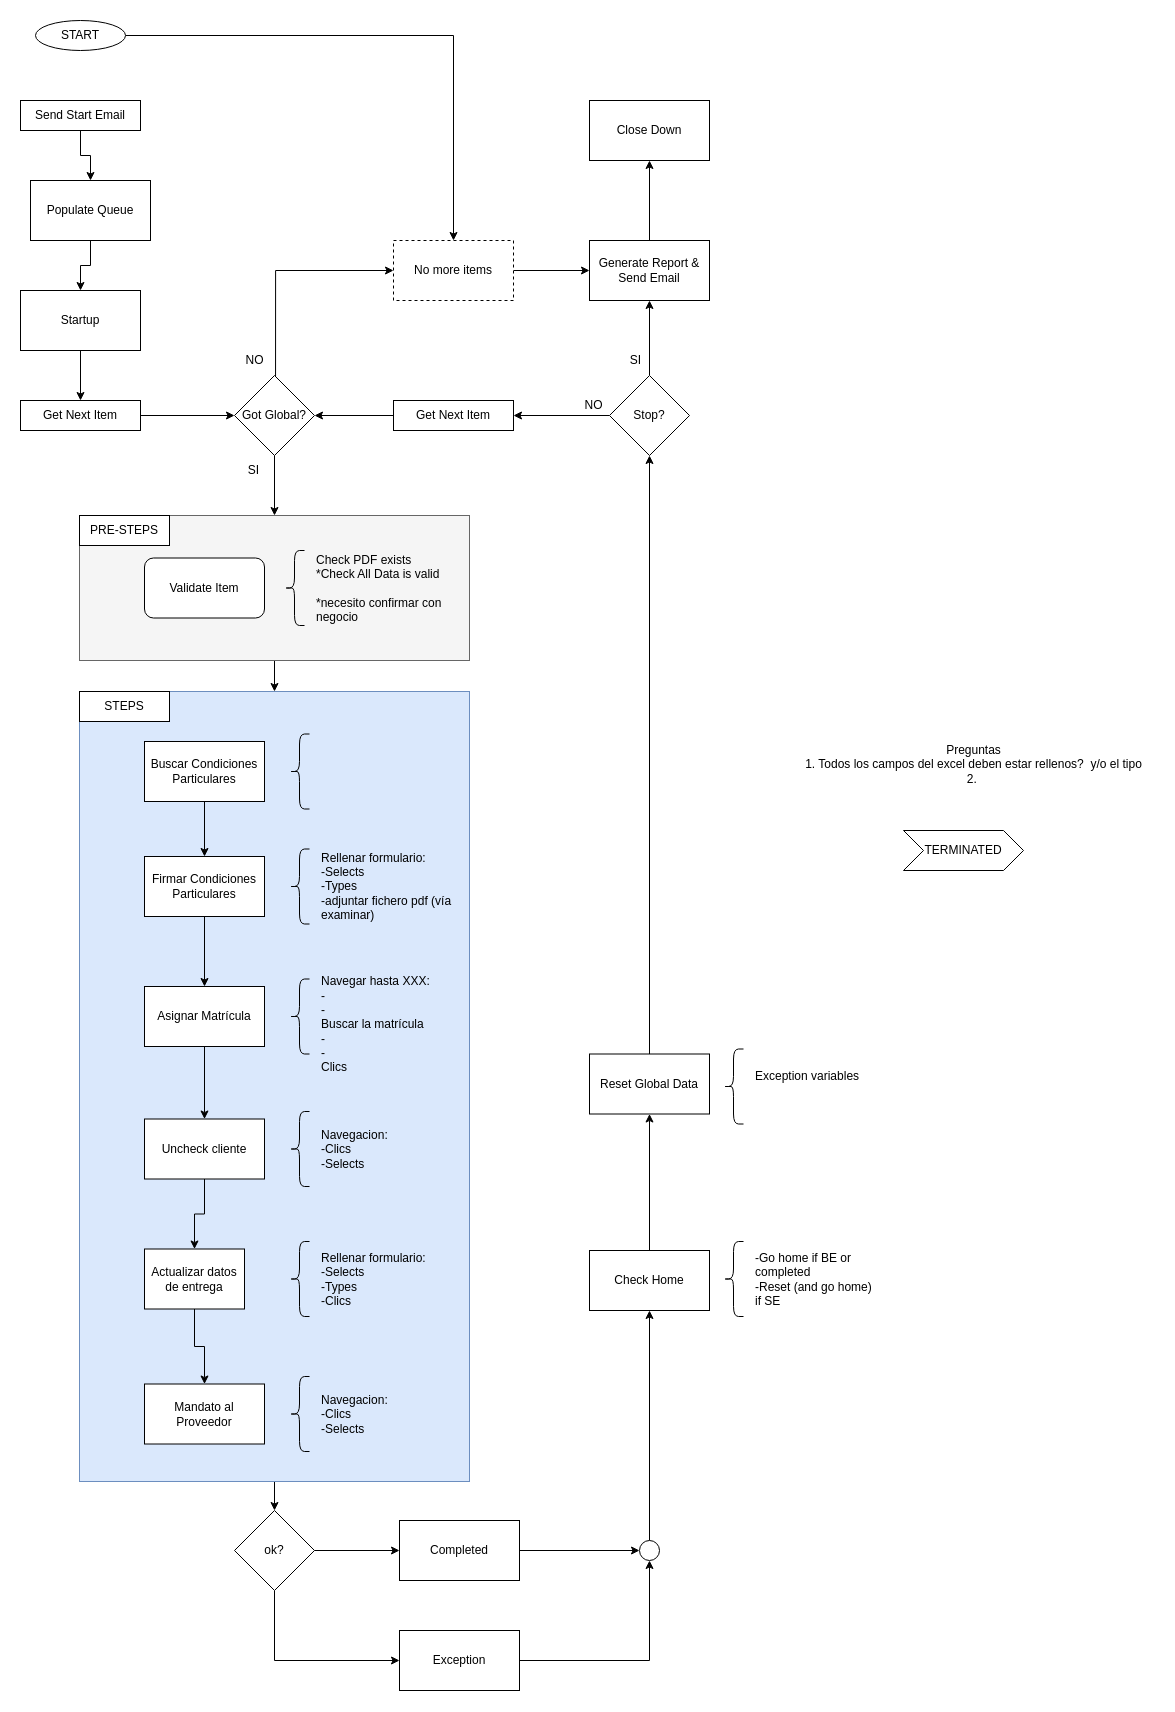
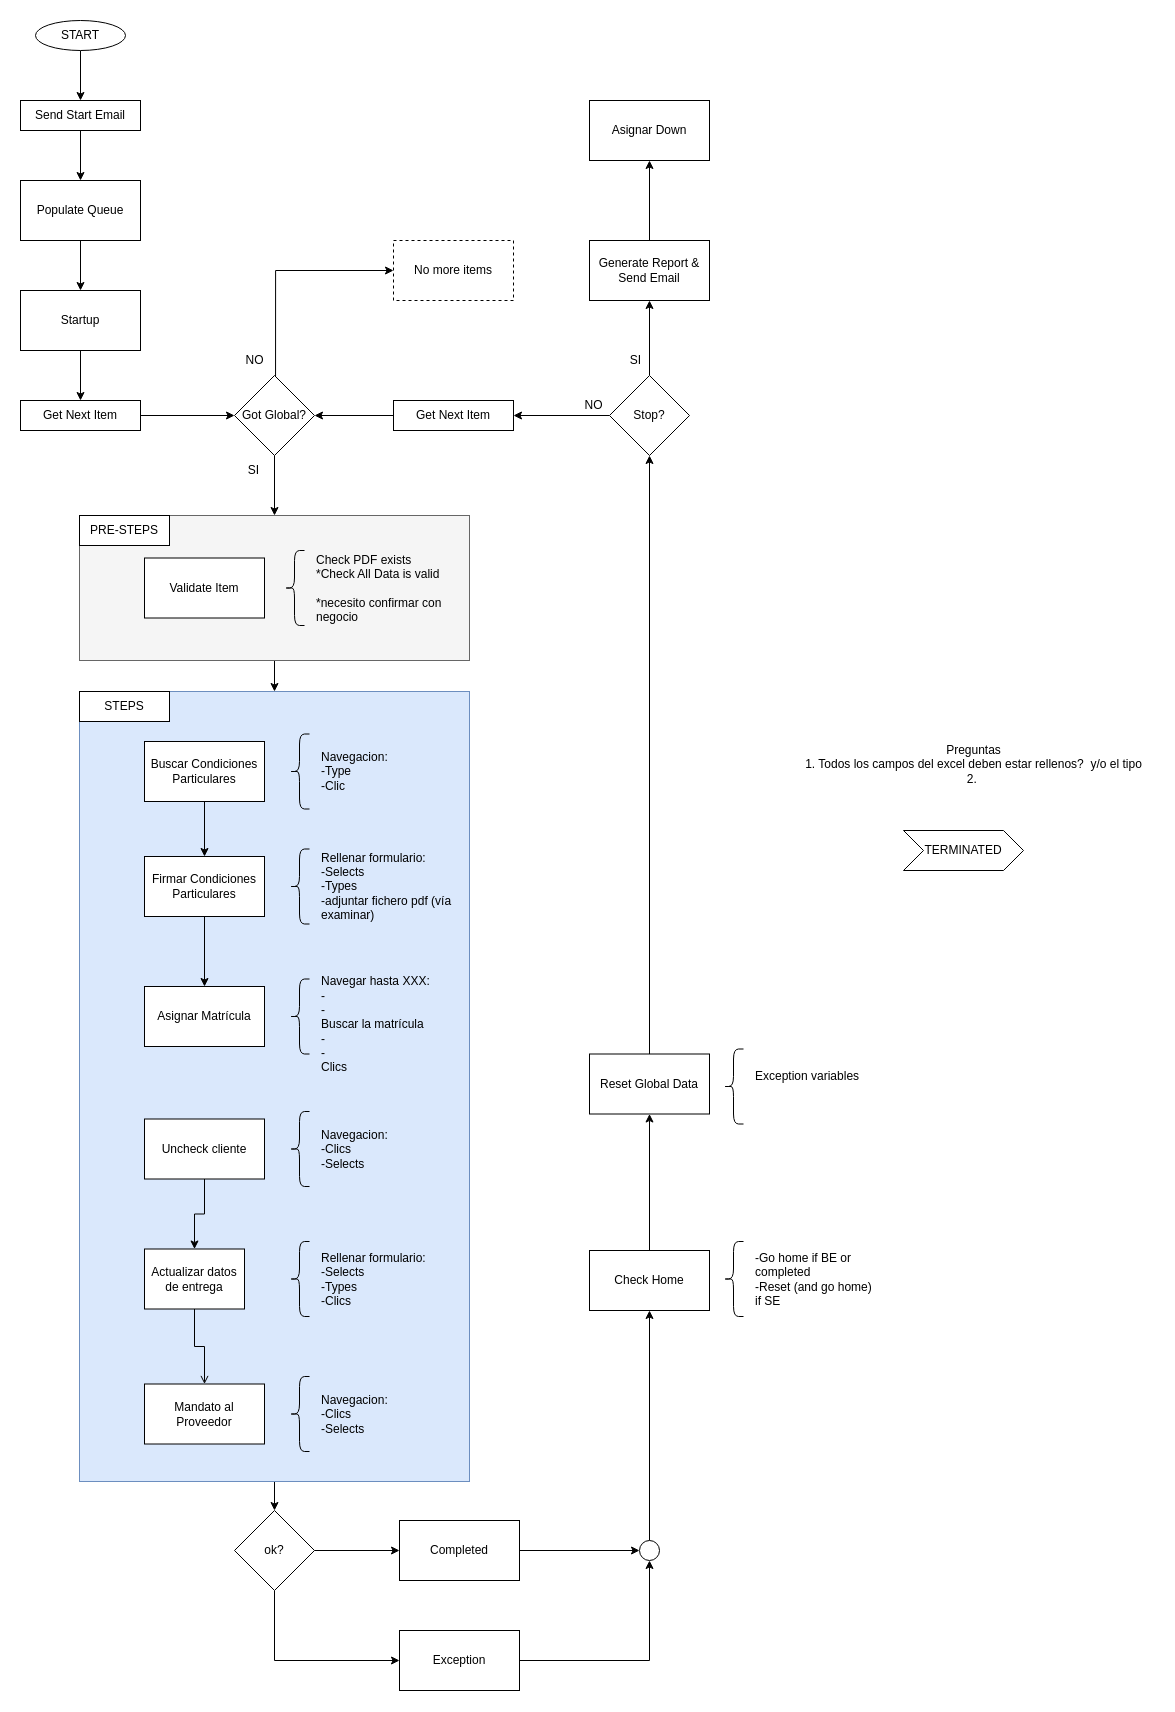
(389, 36) -> (81, 72)
(650, 131) -> (650, 131)
(91, 211) -> (81, 211)
(548, 271) -> none
(205, 588) -> (205, 588)
none -> (360, 772)
(205, 1080) -> none
(205, 1376) -> (205, 1377)
